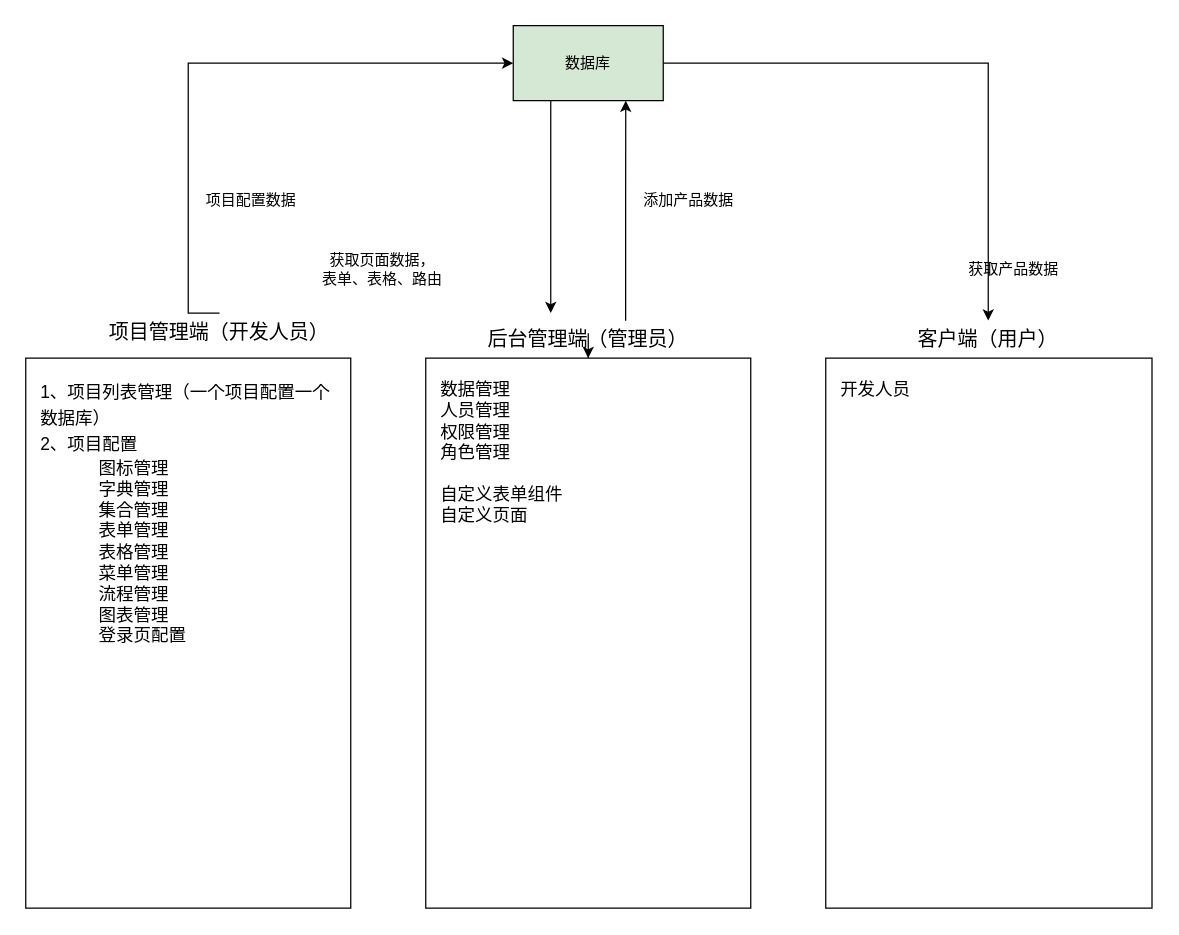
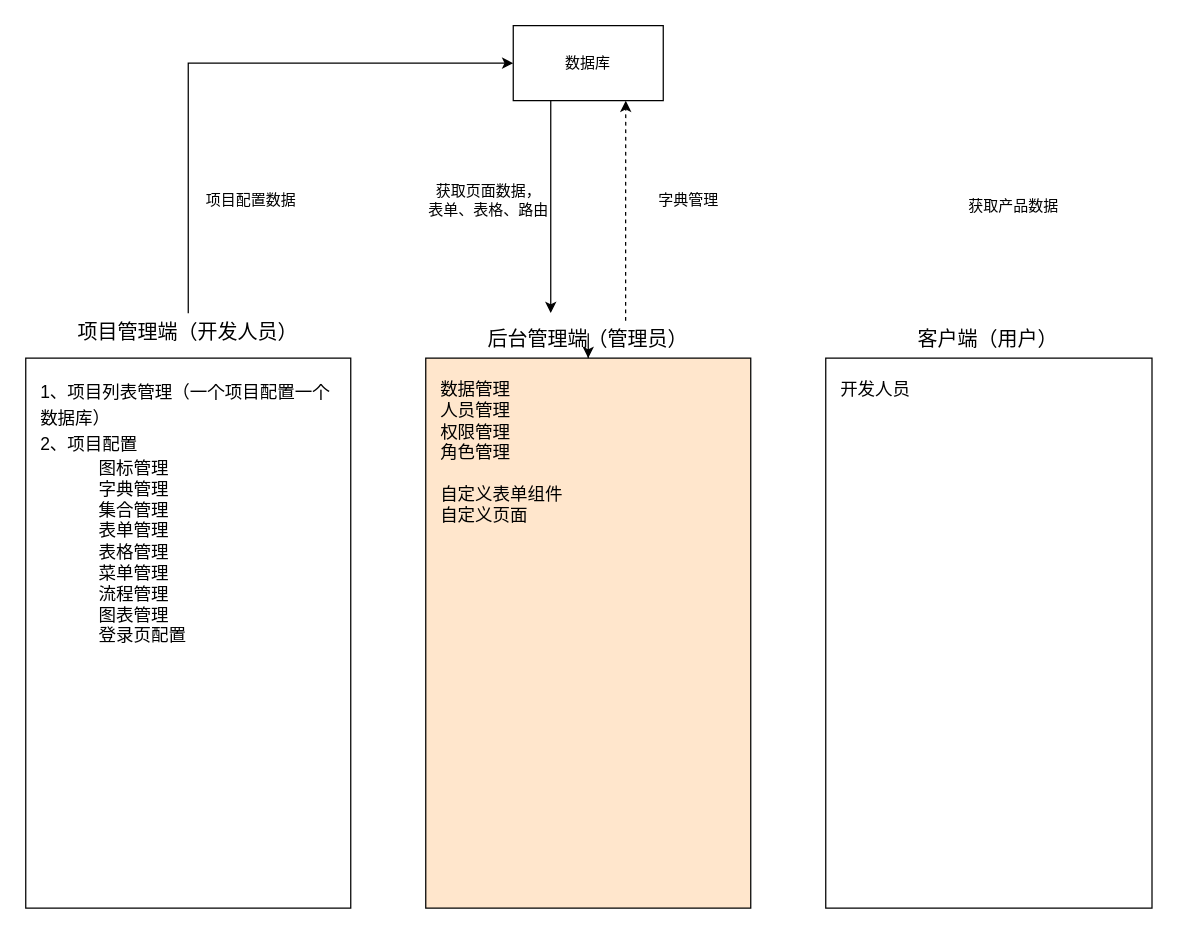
(588, 63) -> (588, 63)
(950, 63) -> none
(689, 201) -> (689, 201)
(626, 214) -> (626, 214)
(382, 269) -> (488, 201)
(1013, 269) -> (1013, 207)
(219, 332) -> (188, 332)
(588, 633) -> (588, 633)
